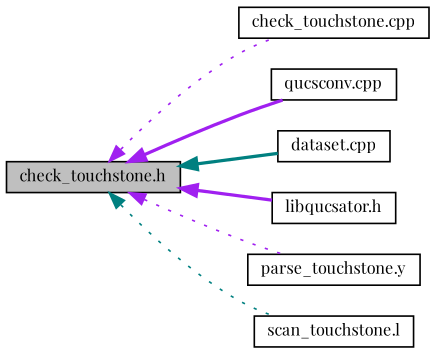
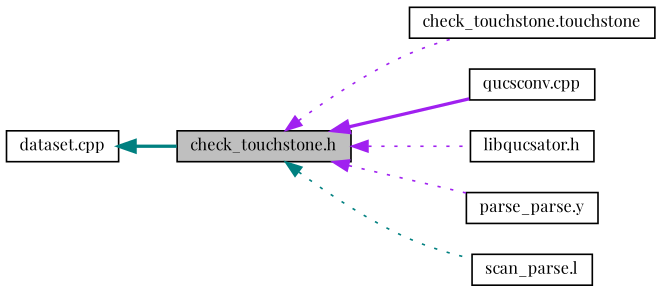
(334, 23) -> (532, 23)
(237, 159) -> (156, 146)
(235, 195) -> (419, 146)
(334, 270) -> (532, 208)
(334, 332) -> (532, 270)
